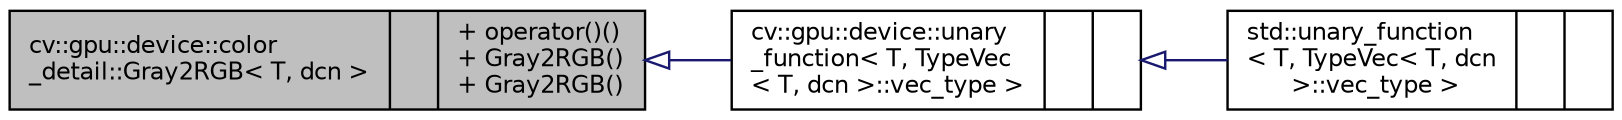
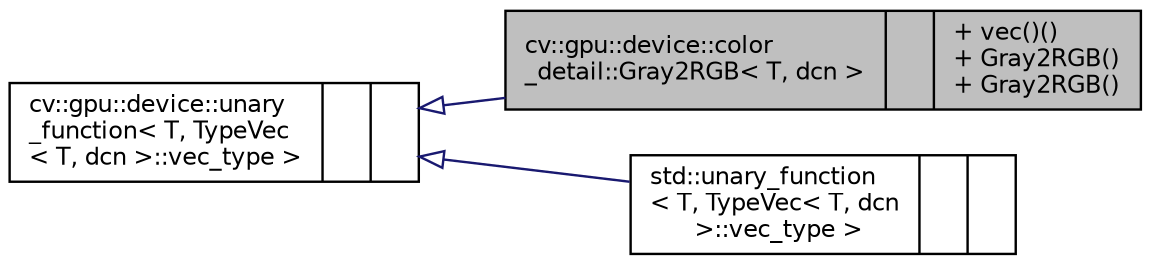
(539, 32) -> (1006, 32)
(700, 60) -> (475, 102)
